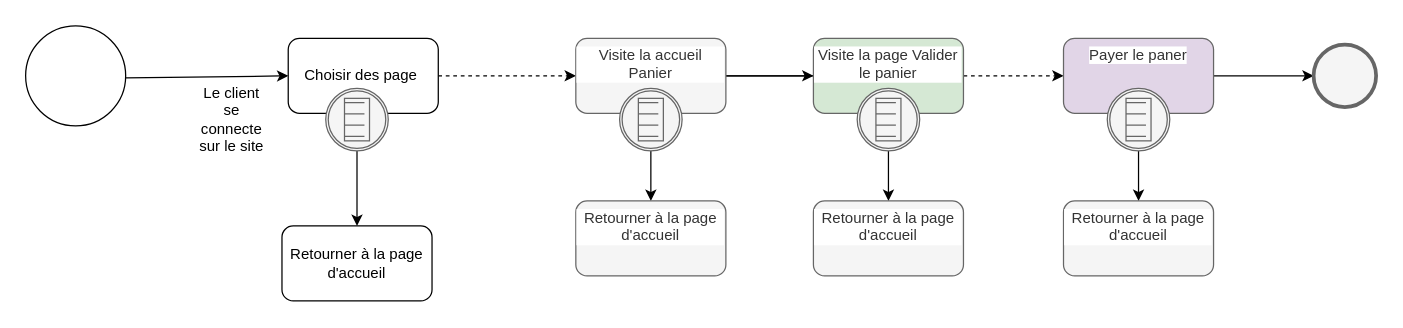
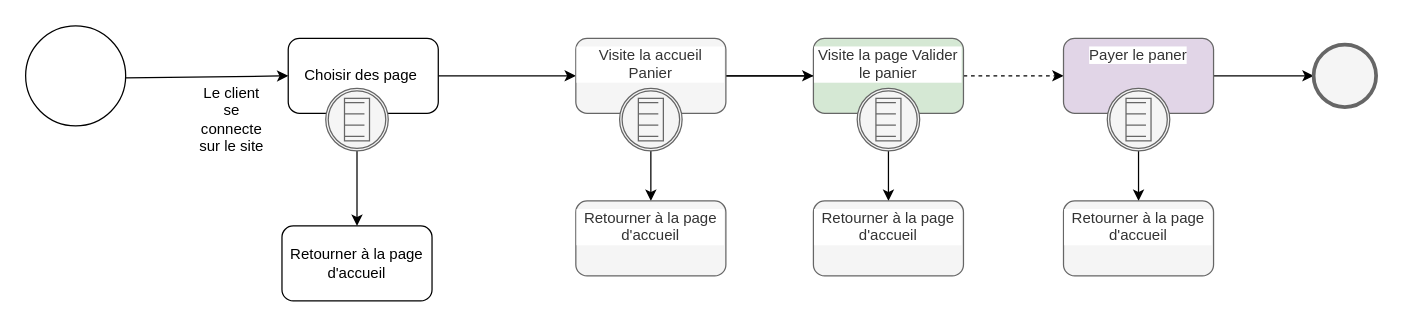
(503, 76) -> (503, 76)
